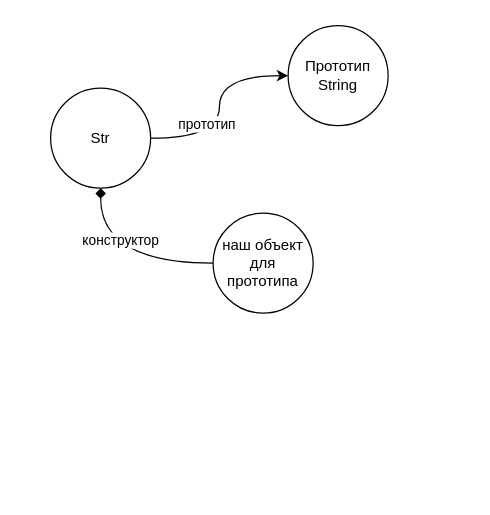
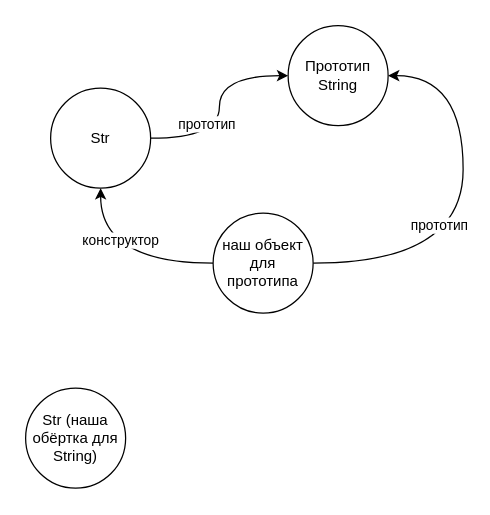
(101, 199) -> (101, 198)
none -> (457, 204)
none -> (76, 438)
